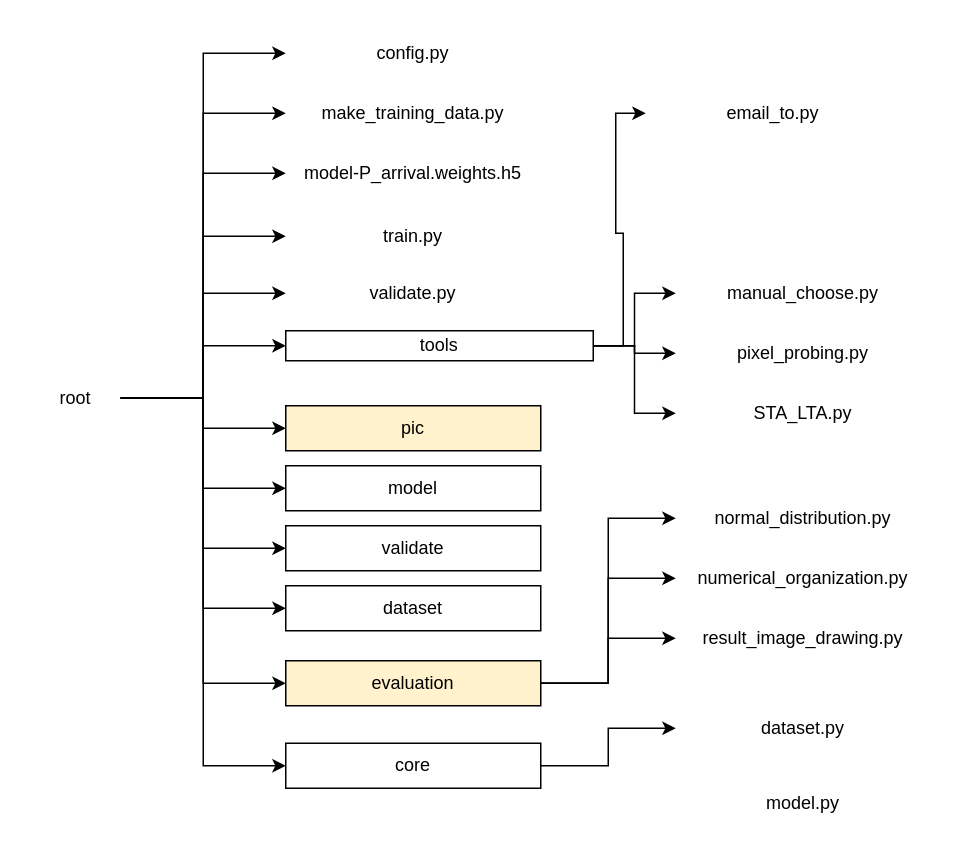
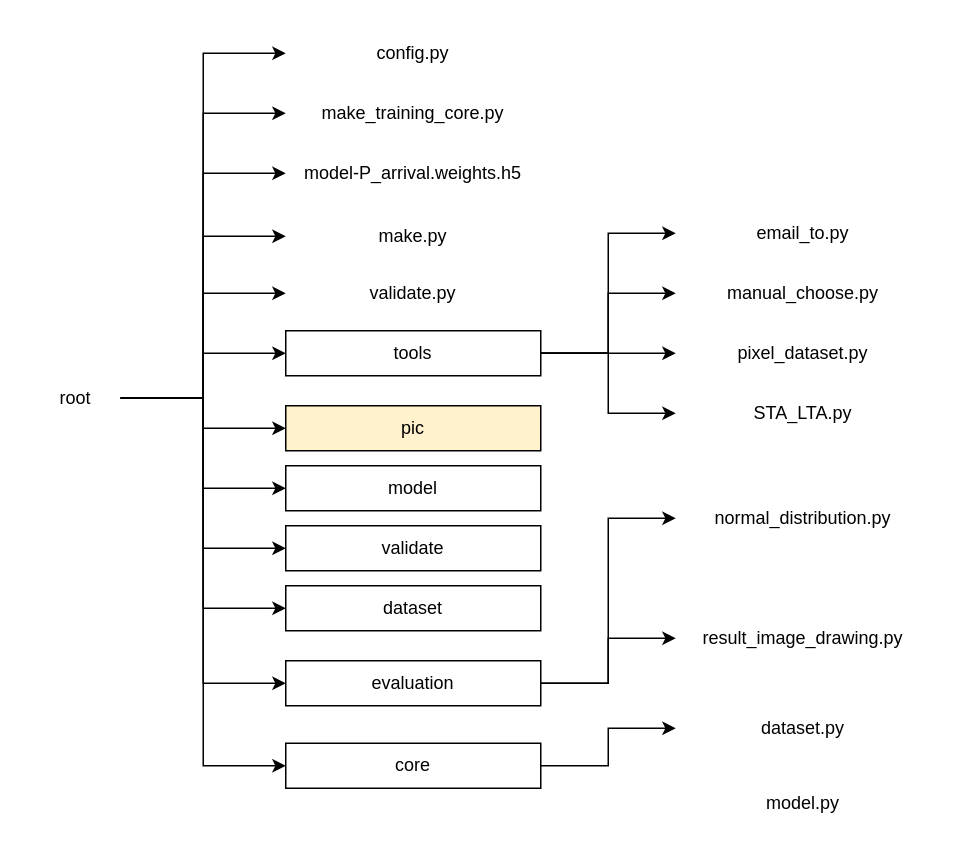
(413, 113) -> (413, 113)
(773, 113) -> (803, 233)
(413, 236) -> (413, 236)
(440, 346) -> (413, 353)
(803, 353) -> (803, 353)
(638, 578) -> none
(803, 578) -> none
(413, 683) -> (413, 683)
